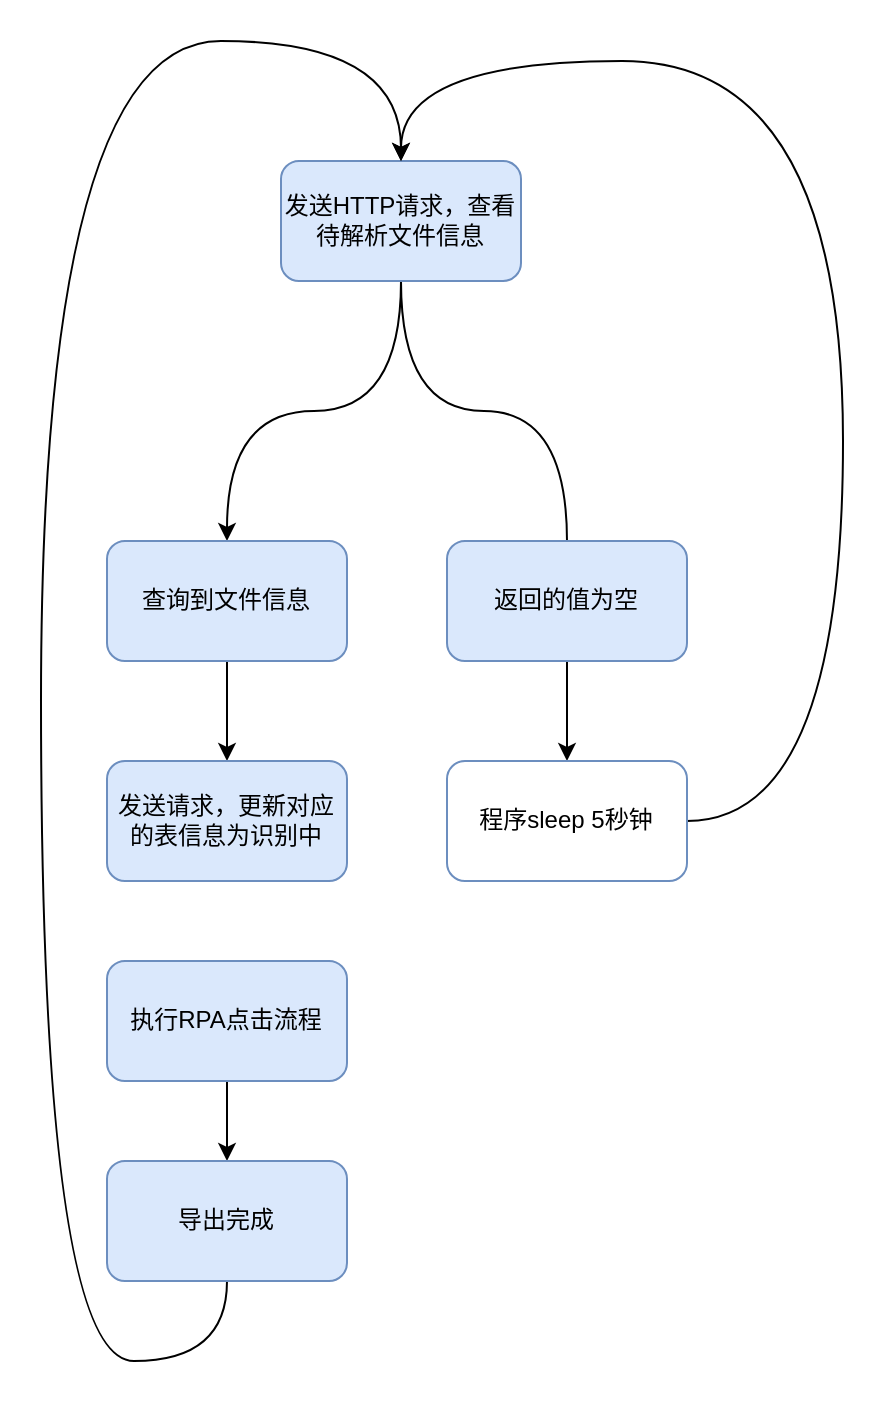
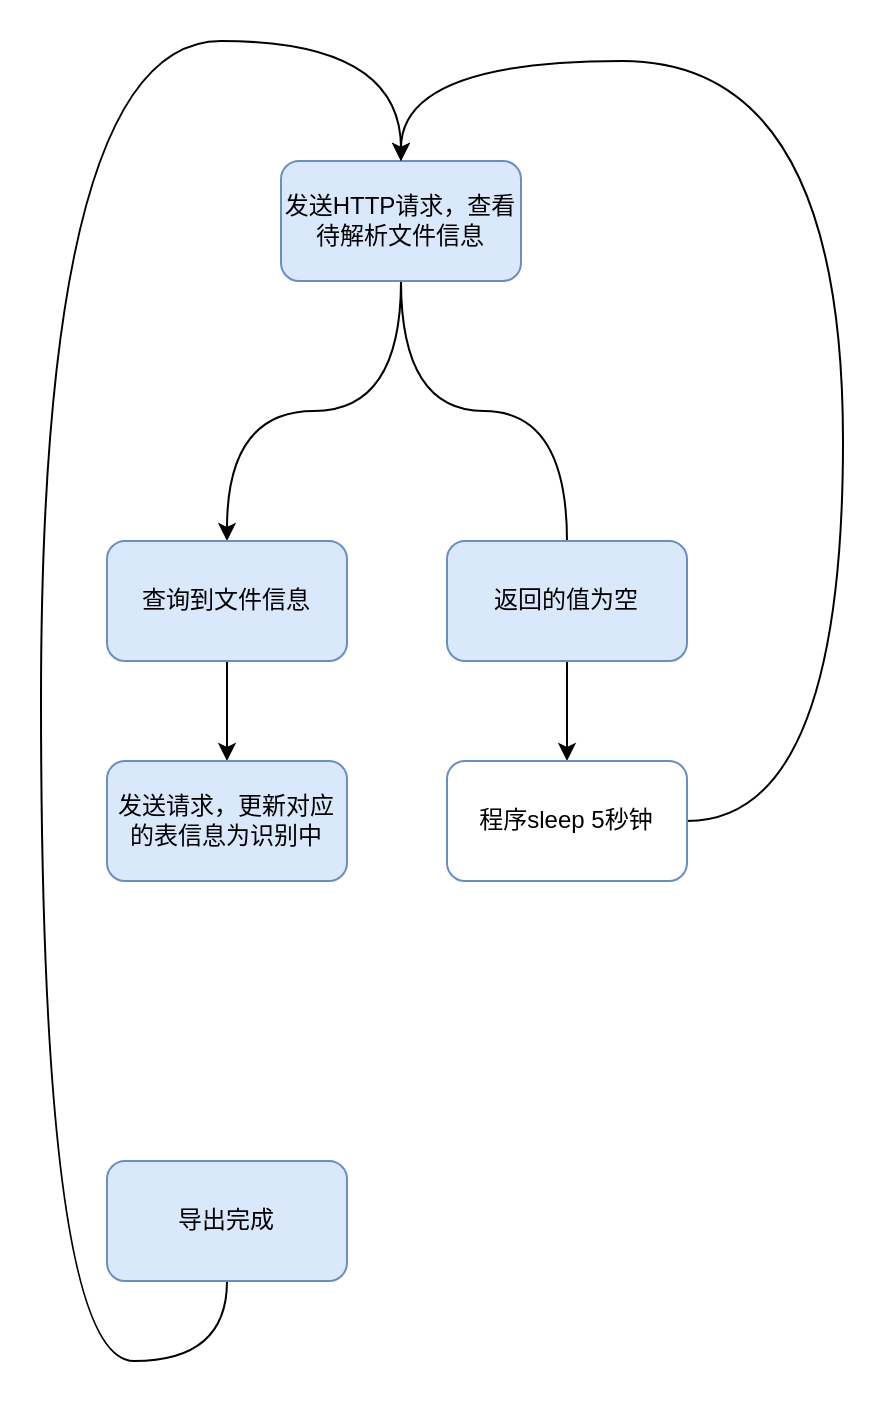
(227, 1021) -> none
(227, 1114) -> none
